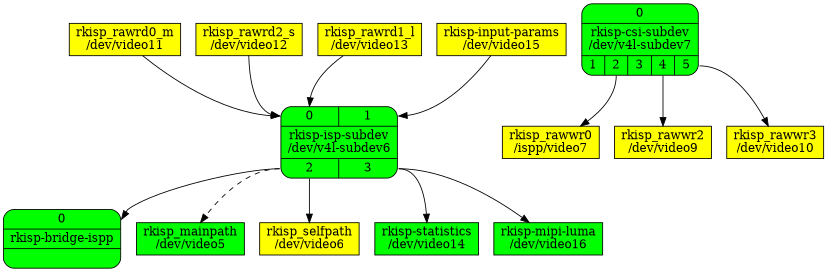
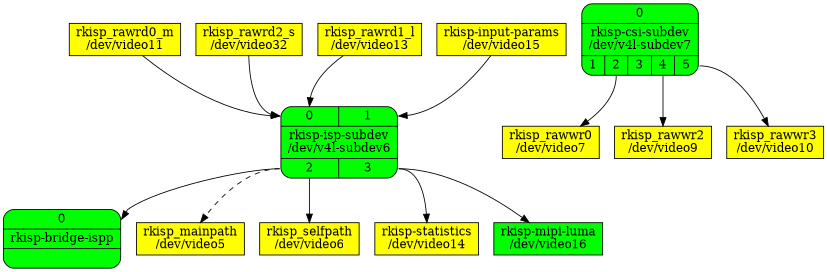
(249, 40) -> (249, 40)
(551, 142) -> (551, 142)
(190, 239) -> (190, 239)
(427, 239) -> (427, 239)
